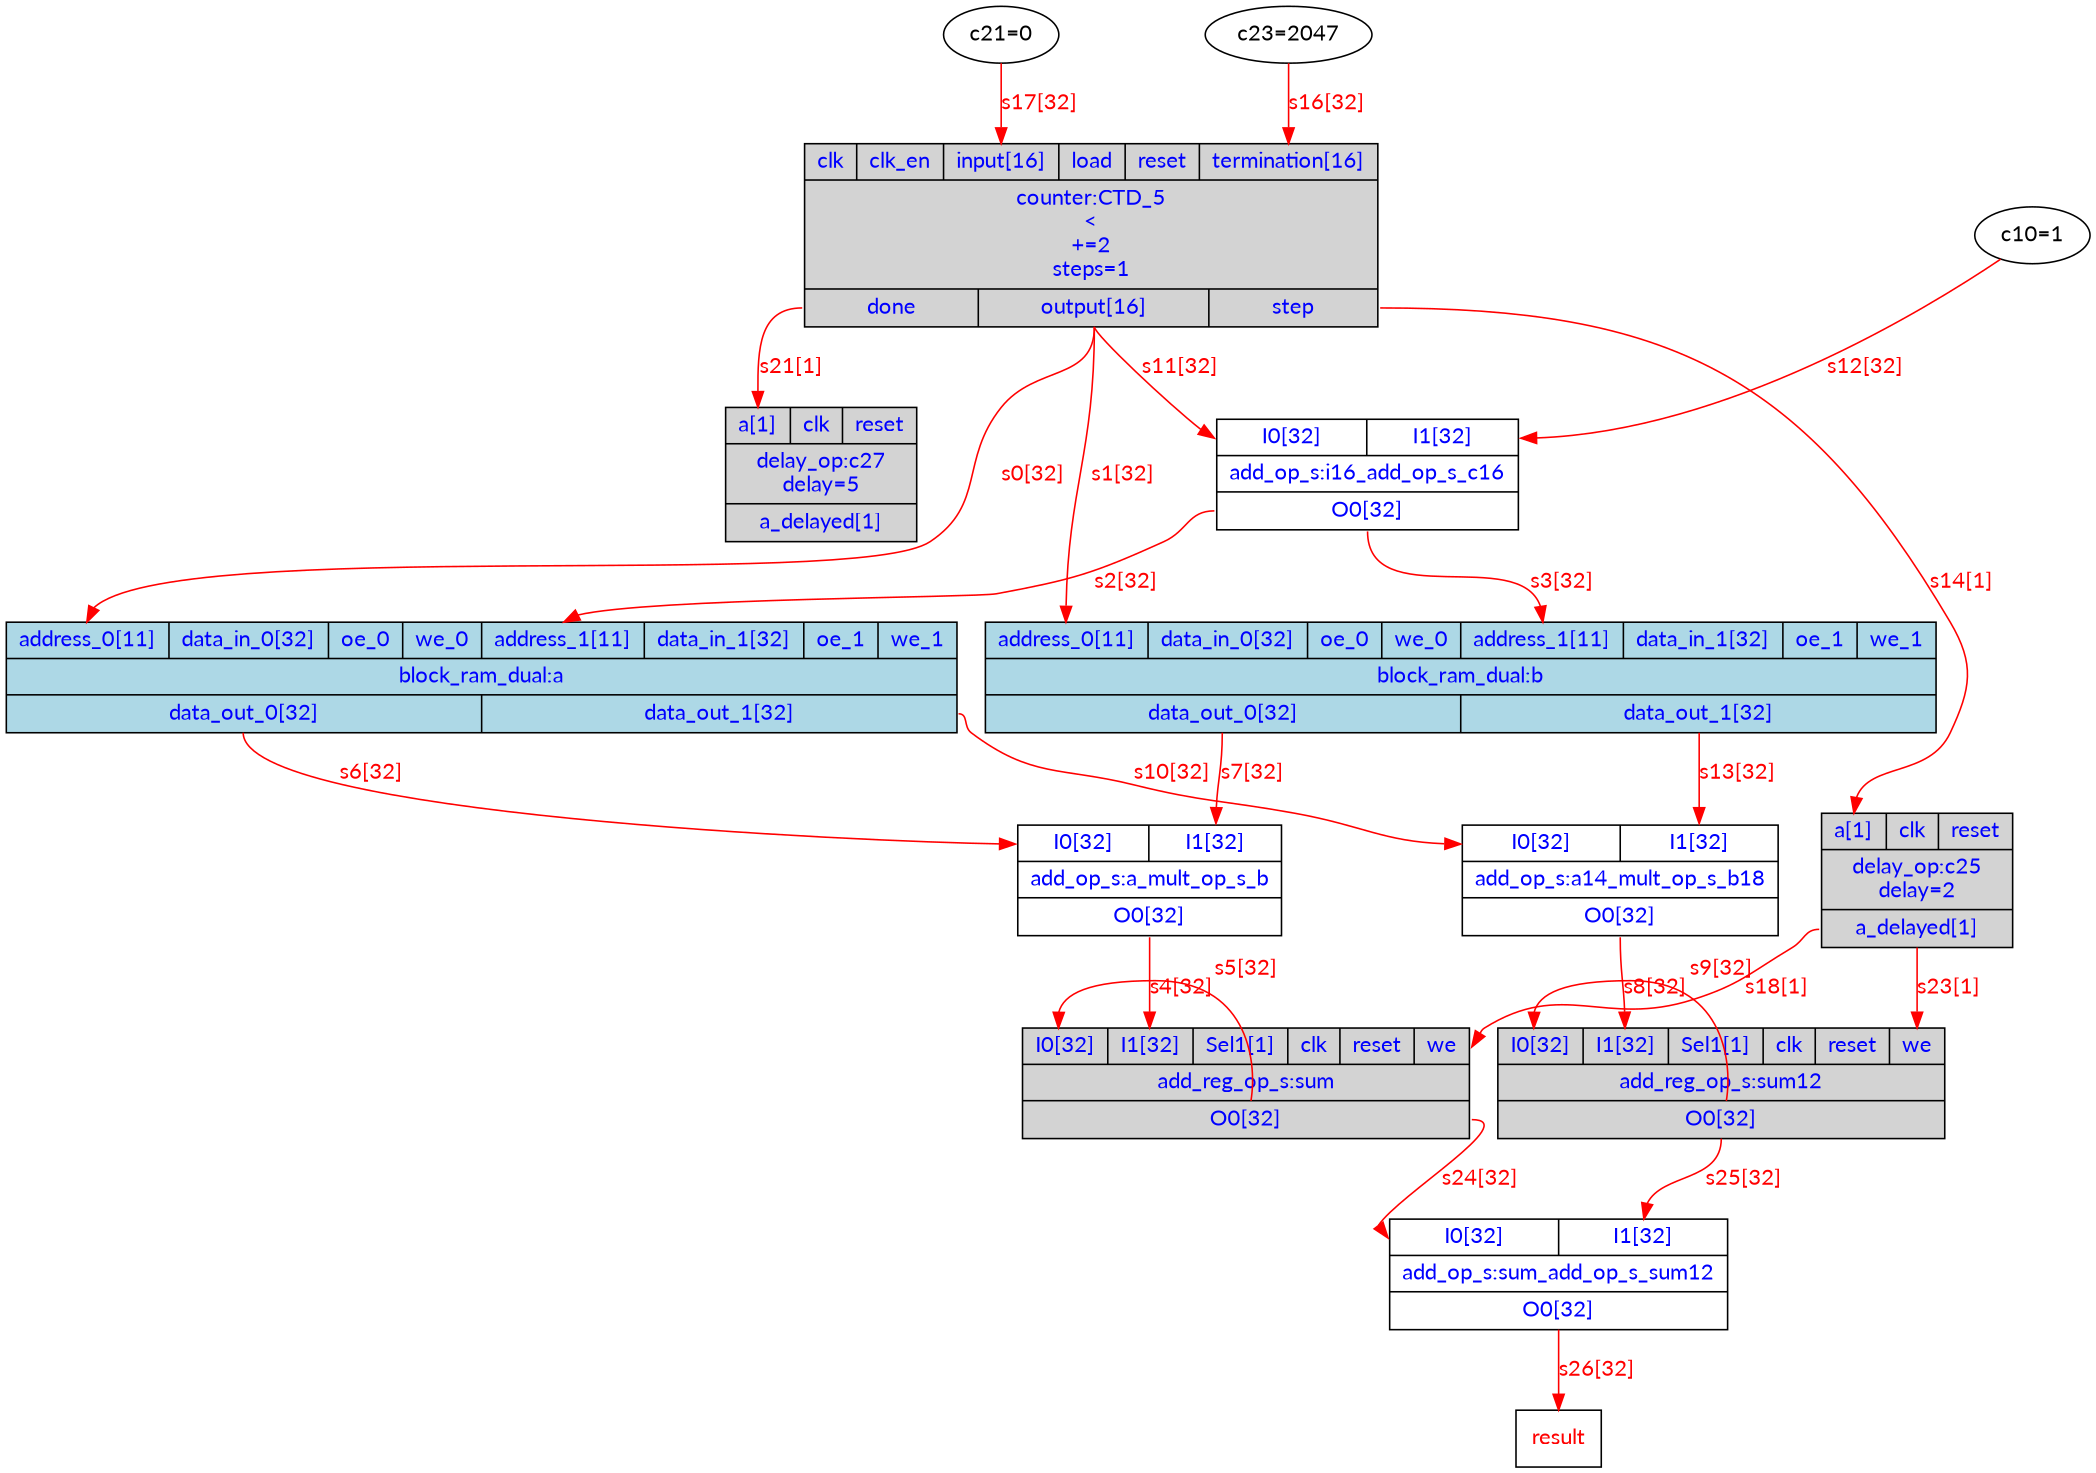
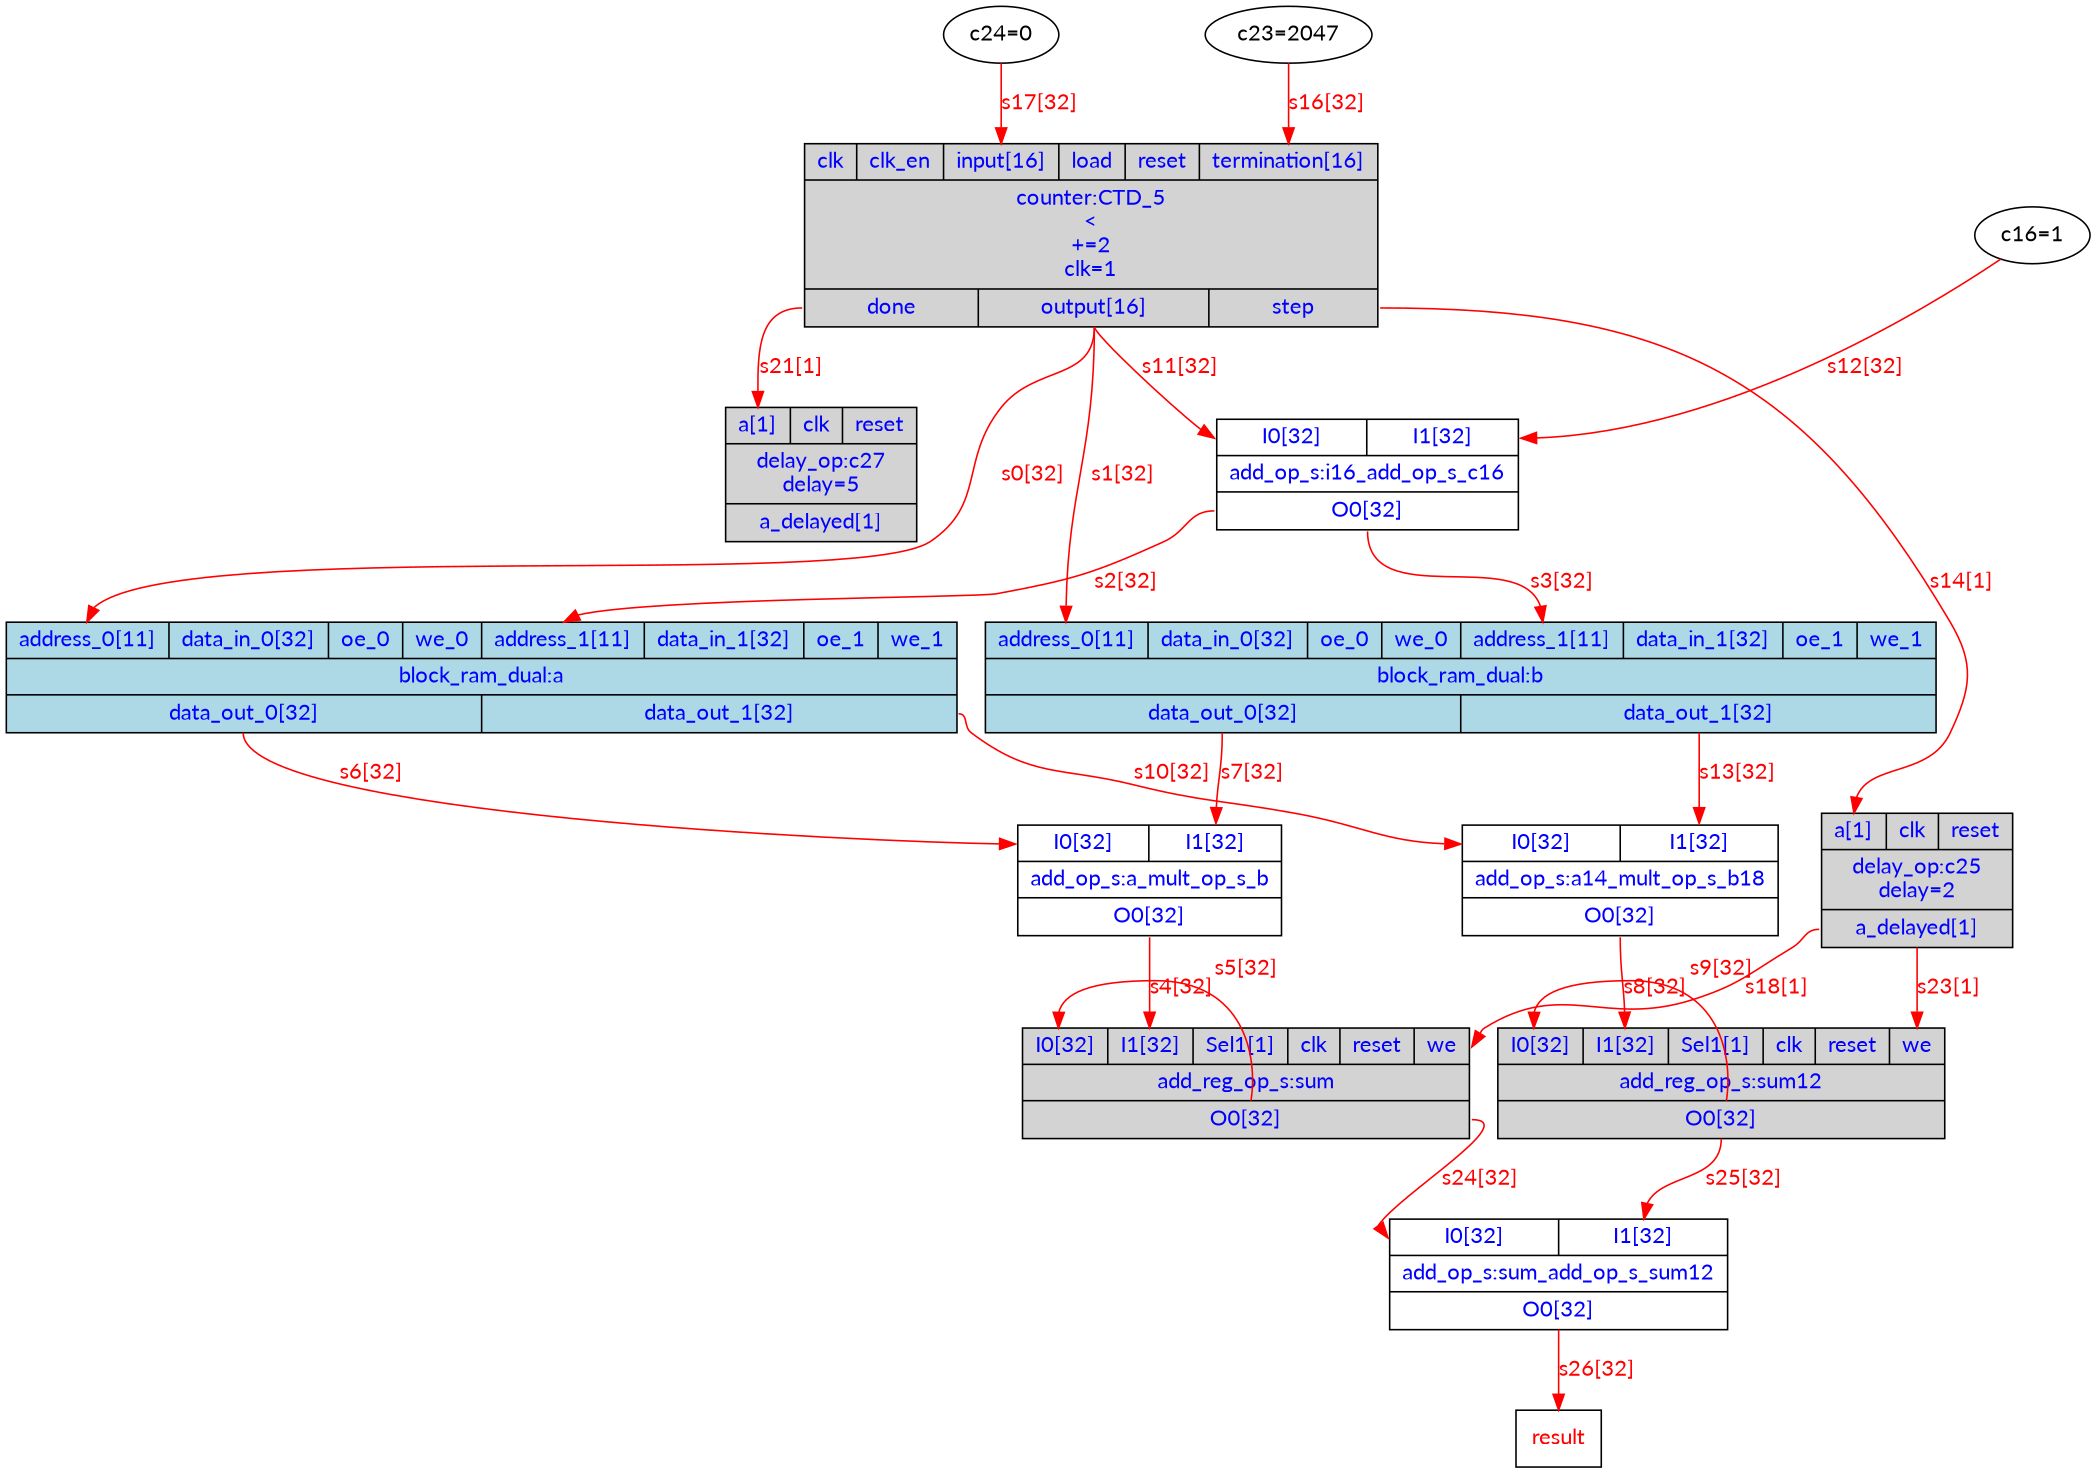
(1001, 35) -> (1001, 35)
(2032, 235) -> (2032, 235)
(1091, 269) -> (1091, 269)
